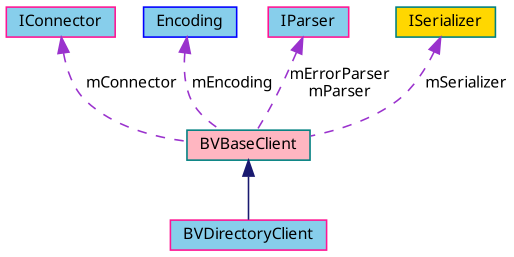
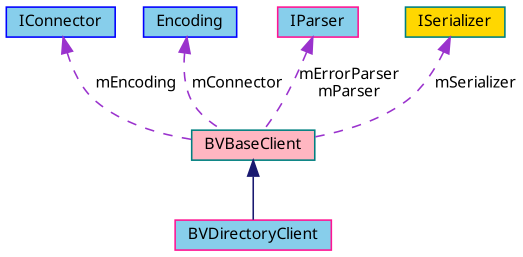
(61, 22) -> (61, 22)
(132, 84) -> (136, 84)
(233, 84) -> (237, 84)
